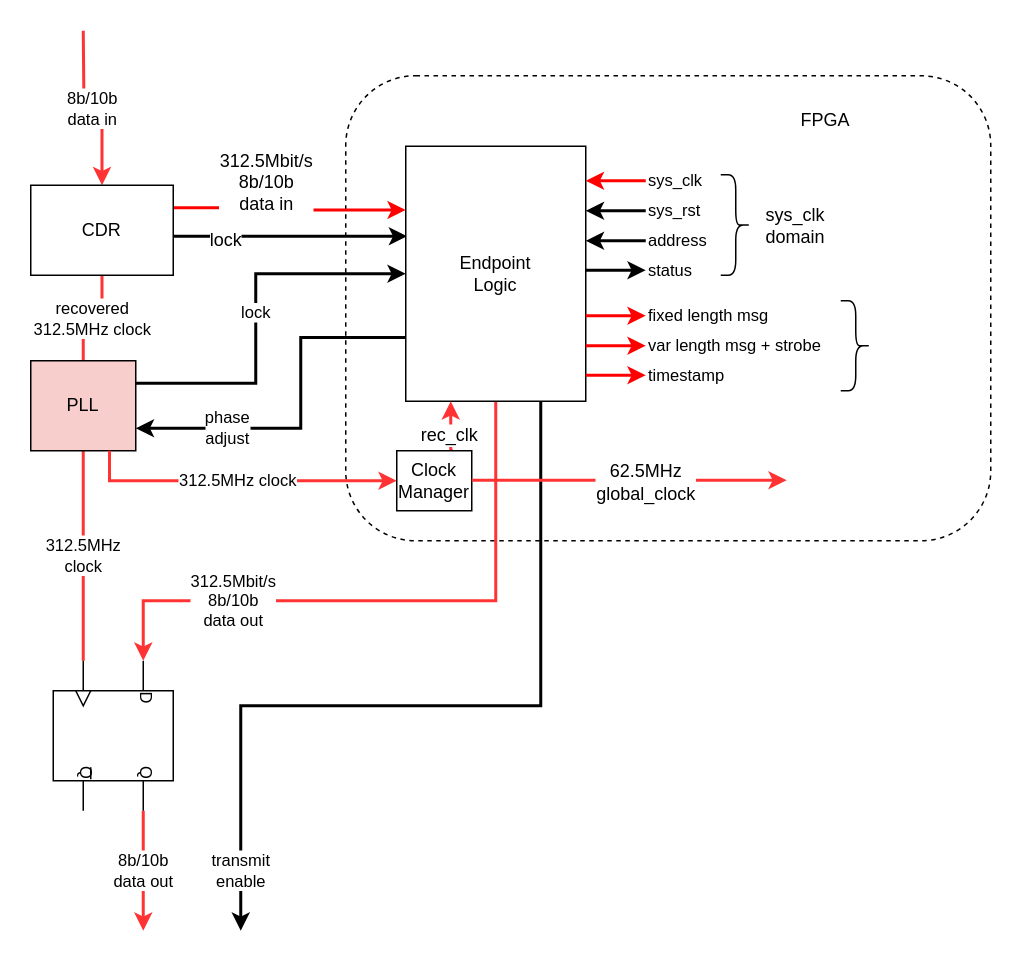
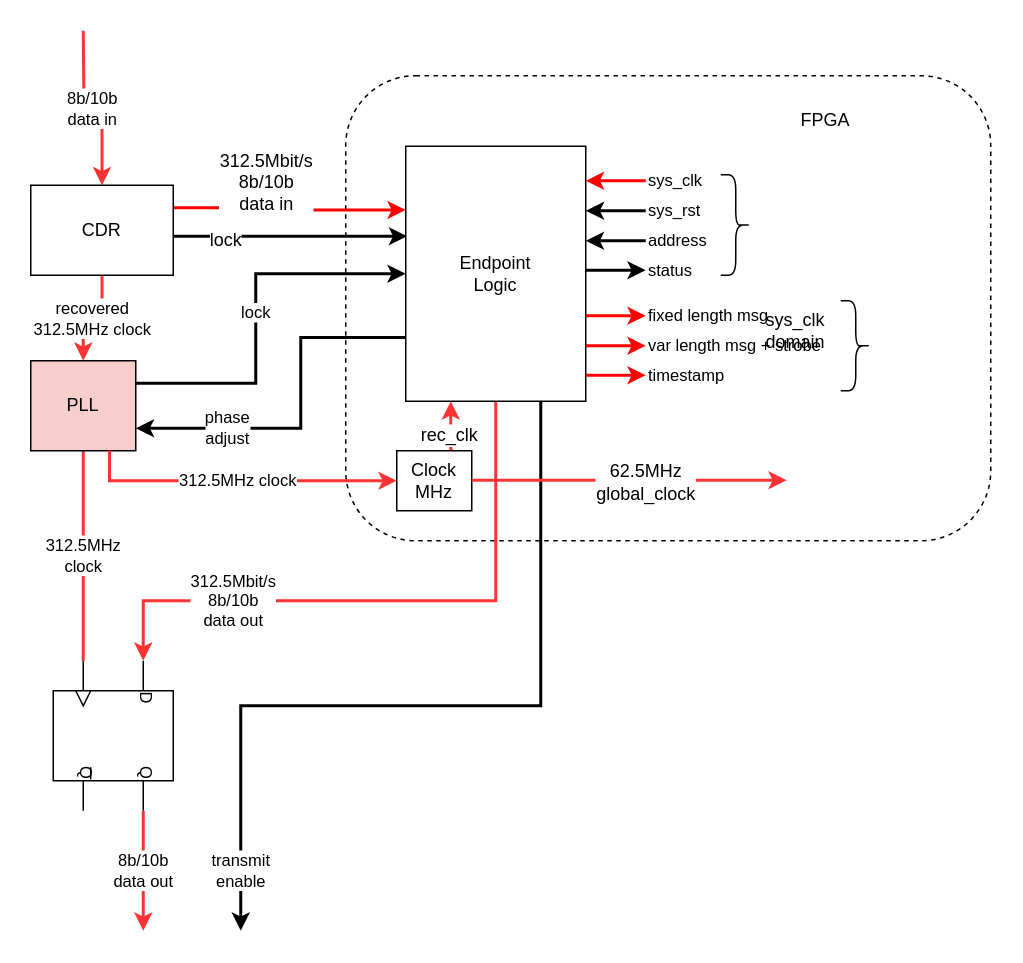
(796, 225) -> (796, 330)
(83, 353) -> (83, 346)
(434, 481) -> (434, 481)
